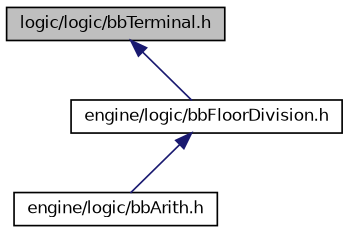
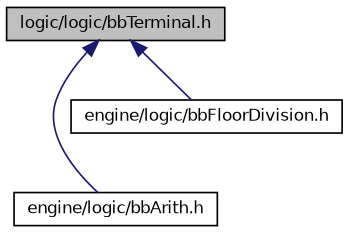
(155, 169) -> (54, 125)
